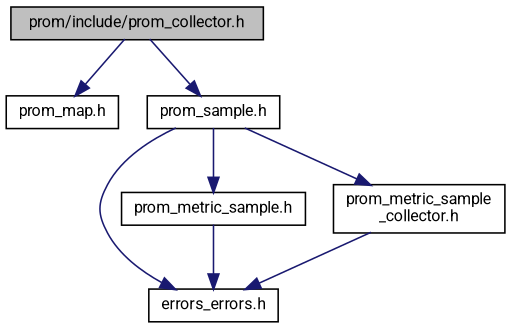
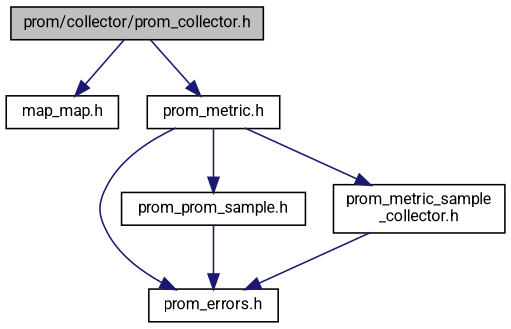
(137, 23) -> (137, 23)
(62, 112) -> (62, 112)
(213, 112) -> (213, 112)
(213, 209) -> (213, 209)
(213, 305) -> (213, 305)
